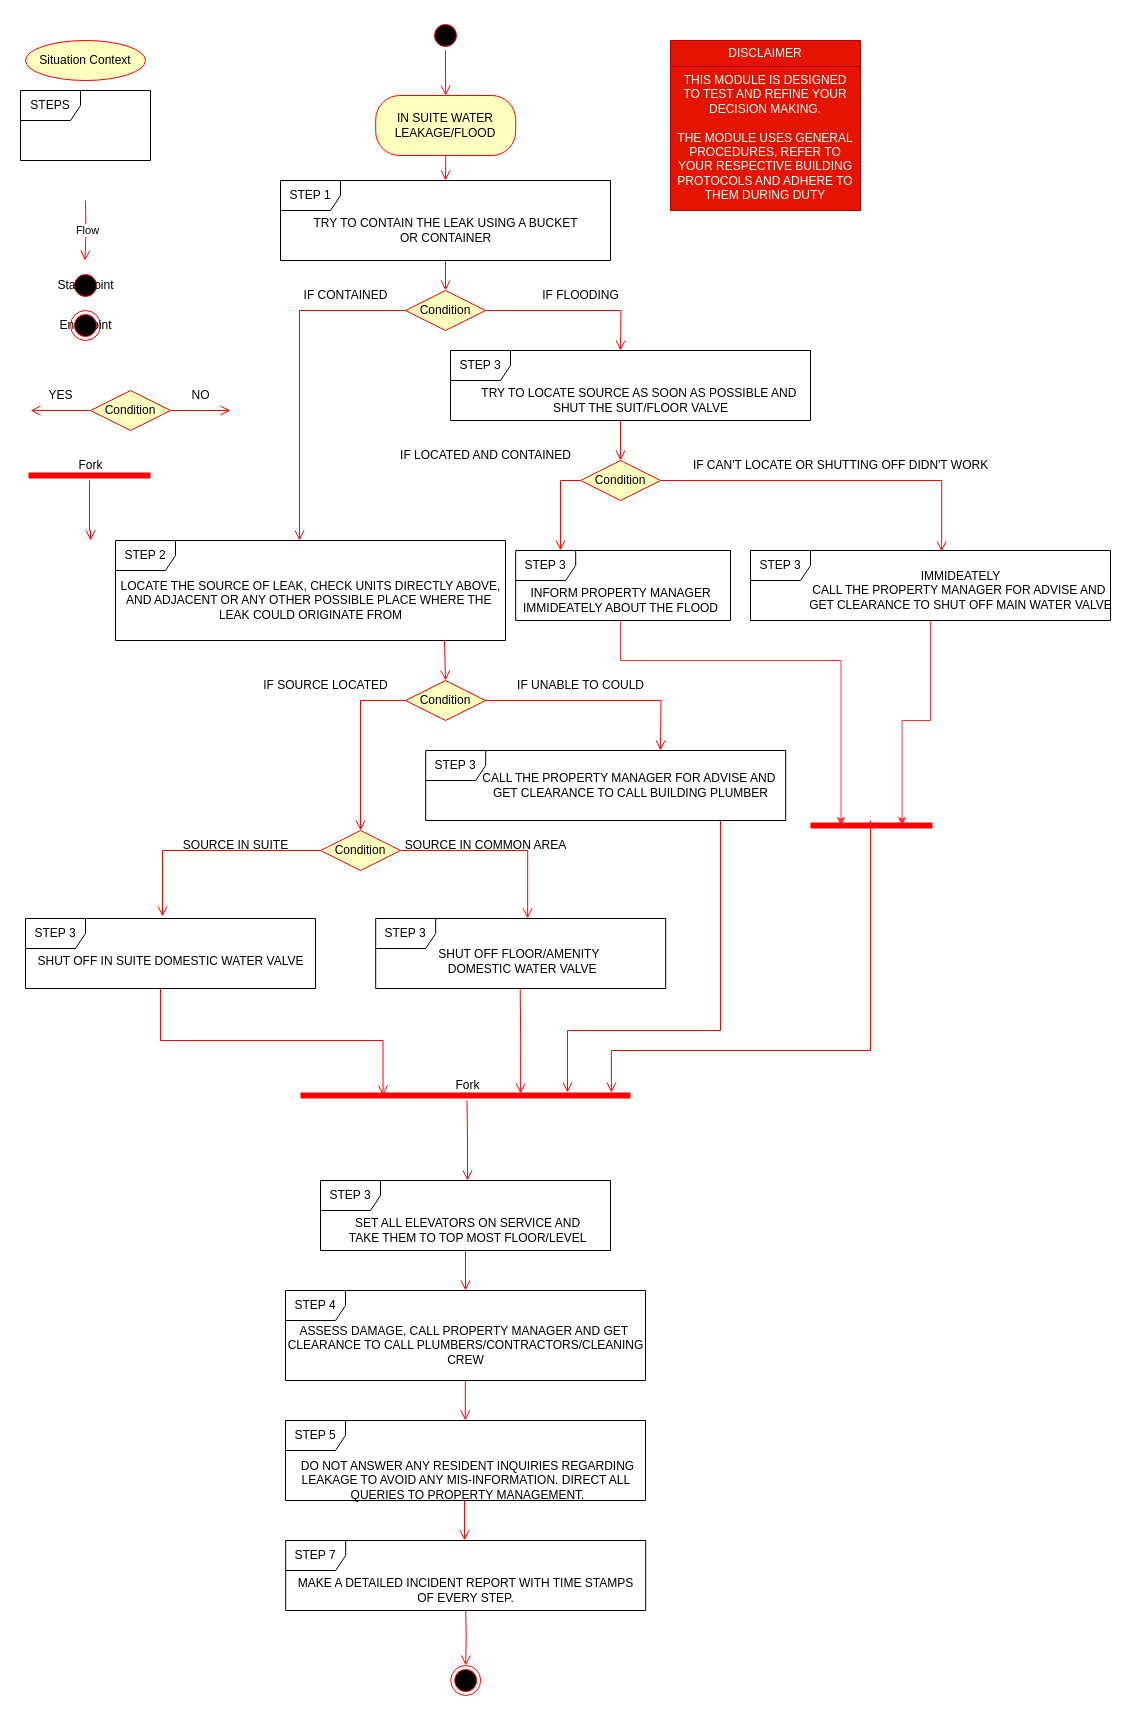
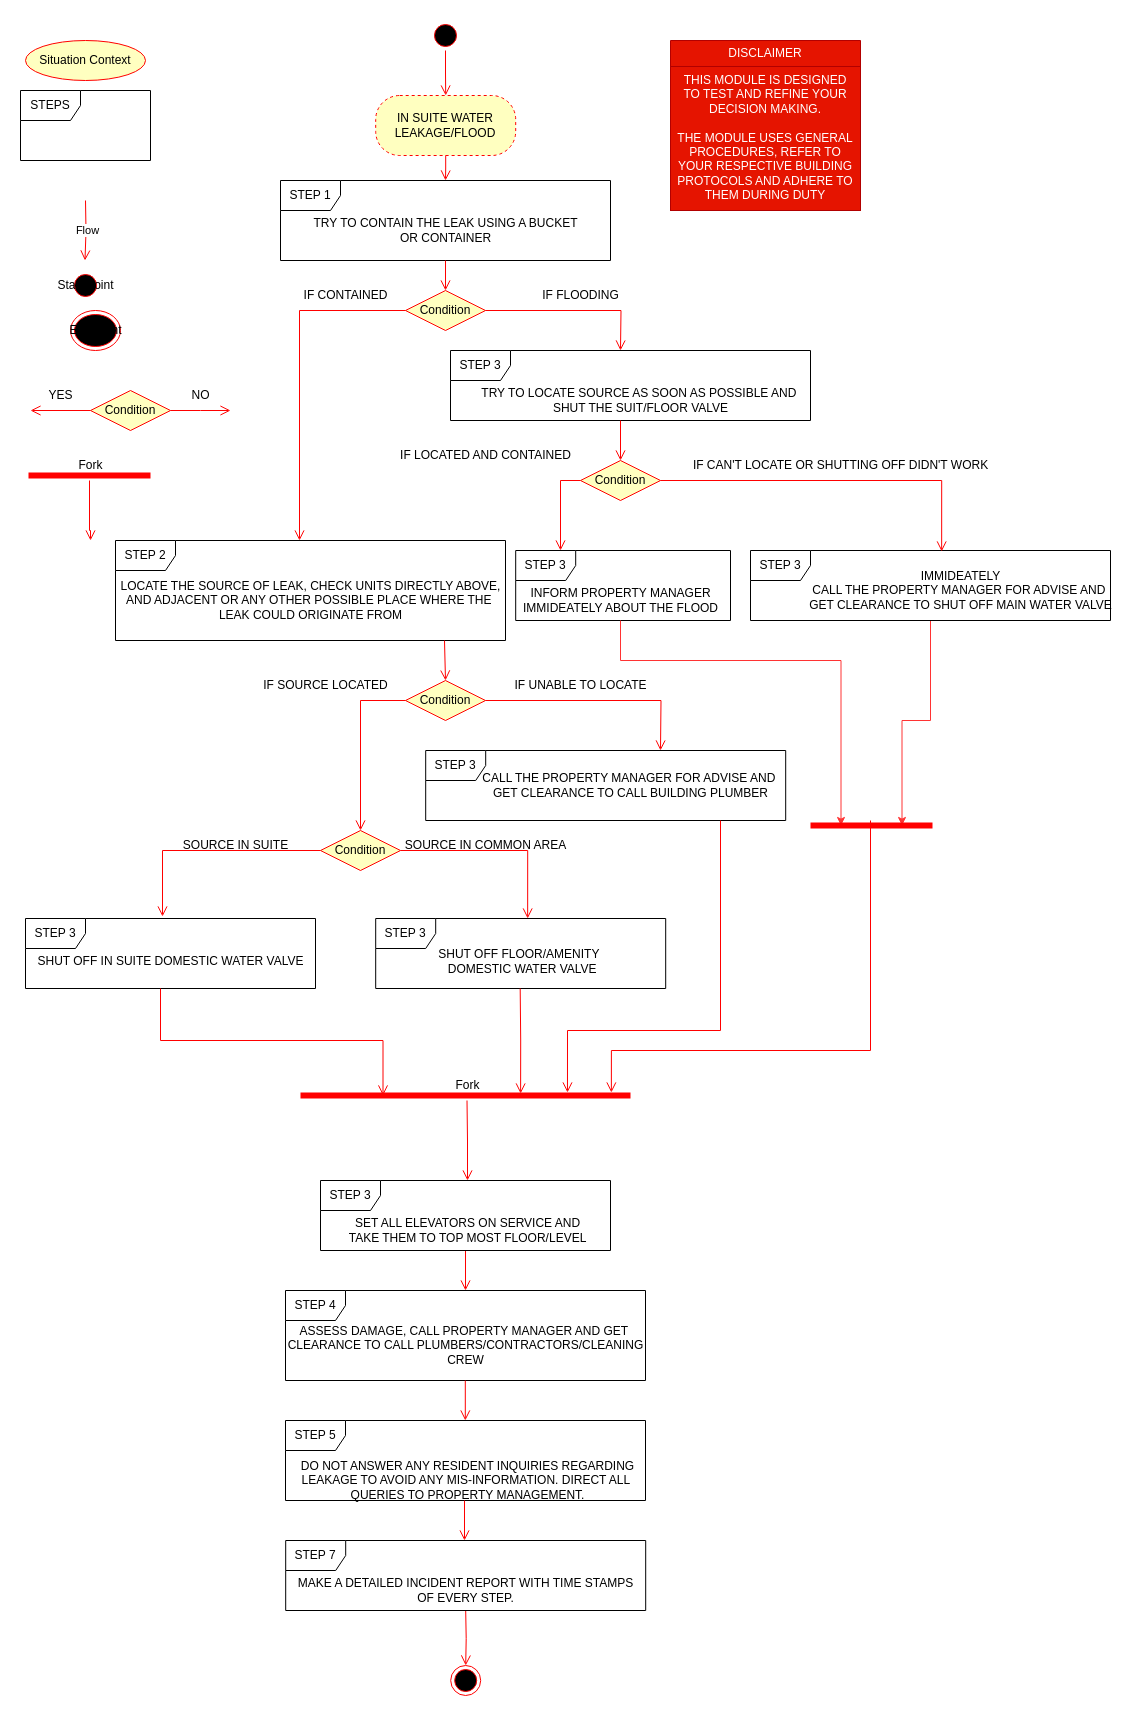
(446, 126) -> (446, 126)
(86, 326) -> (96, 331)
(581, 686) -> (581, 686)
